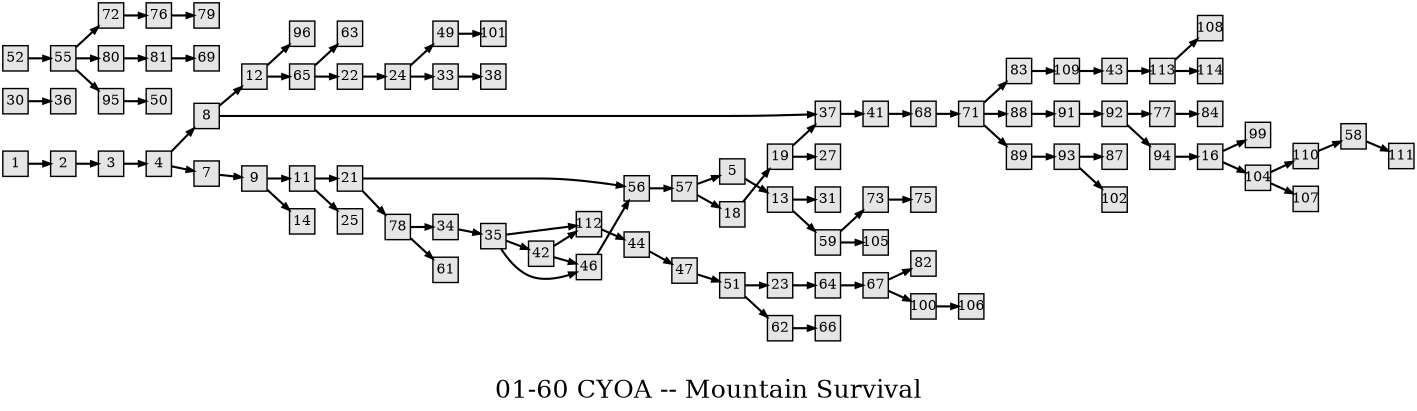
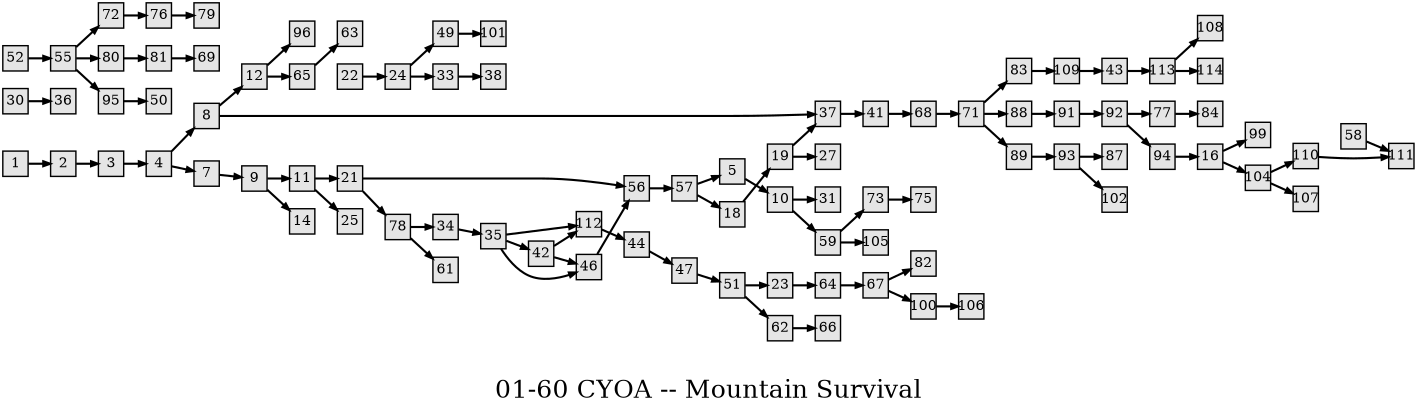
(323, 77) -> none
(1326, 148) -> (1350, 158)
(780, 200) -> (780, 200)
